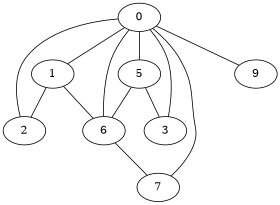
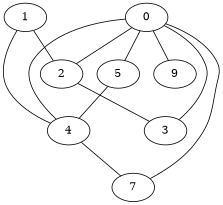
(96, 46) -> none
(152, 102) -> (114, 102)
(104, 131) -> (69, 131)
